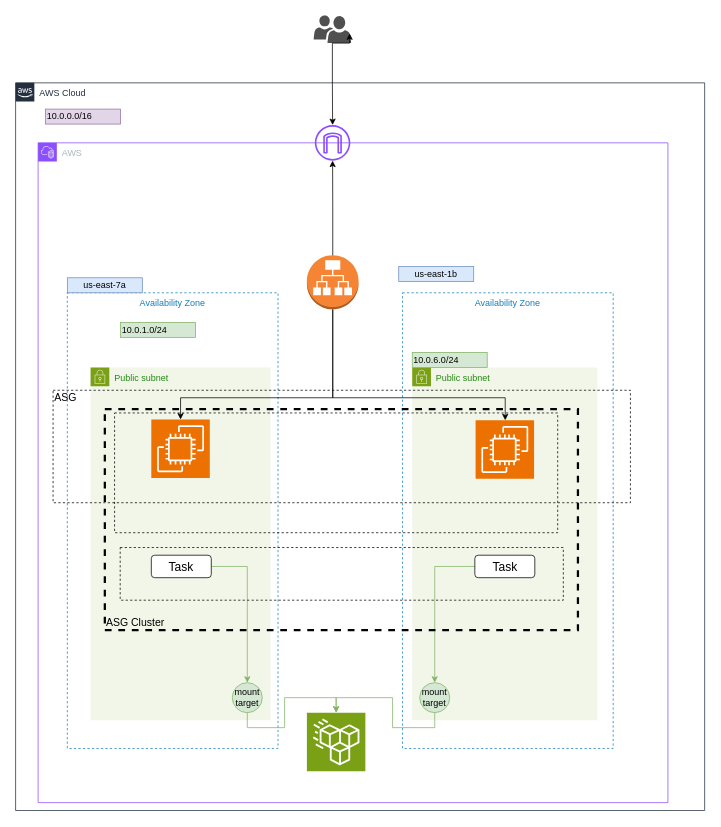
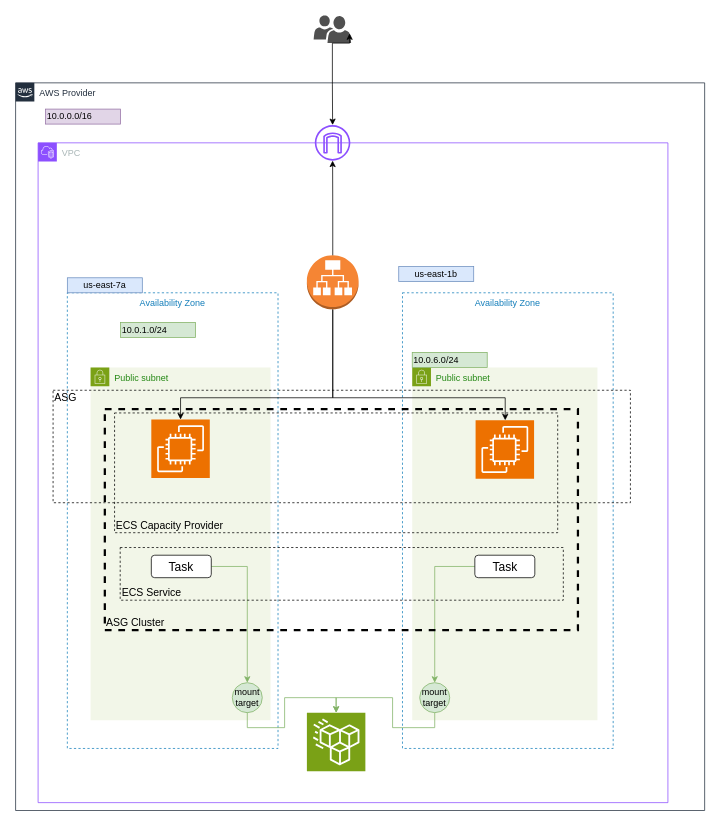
(60, 94) -> (67, 94)
(69, 154) -> (69, 154)
none -> (189, 526)
none -> (194, 593)
